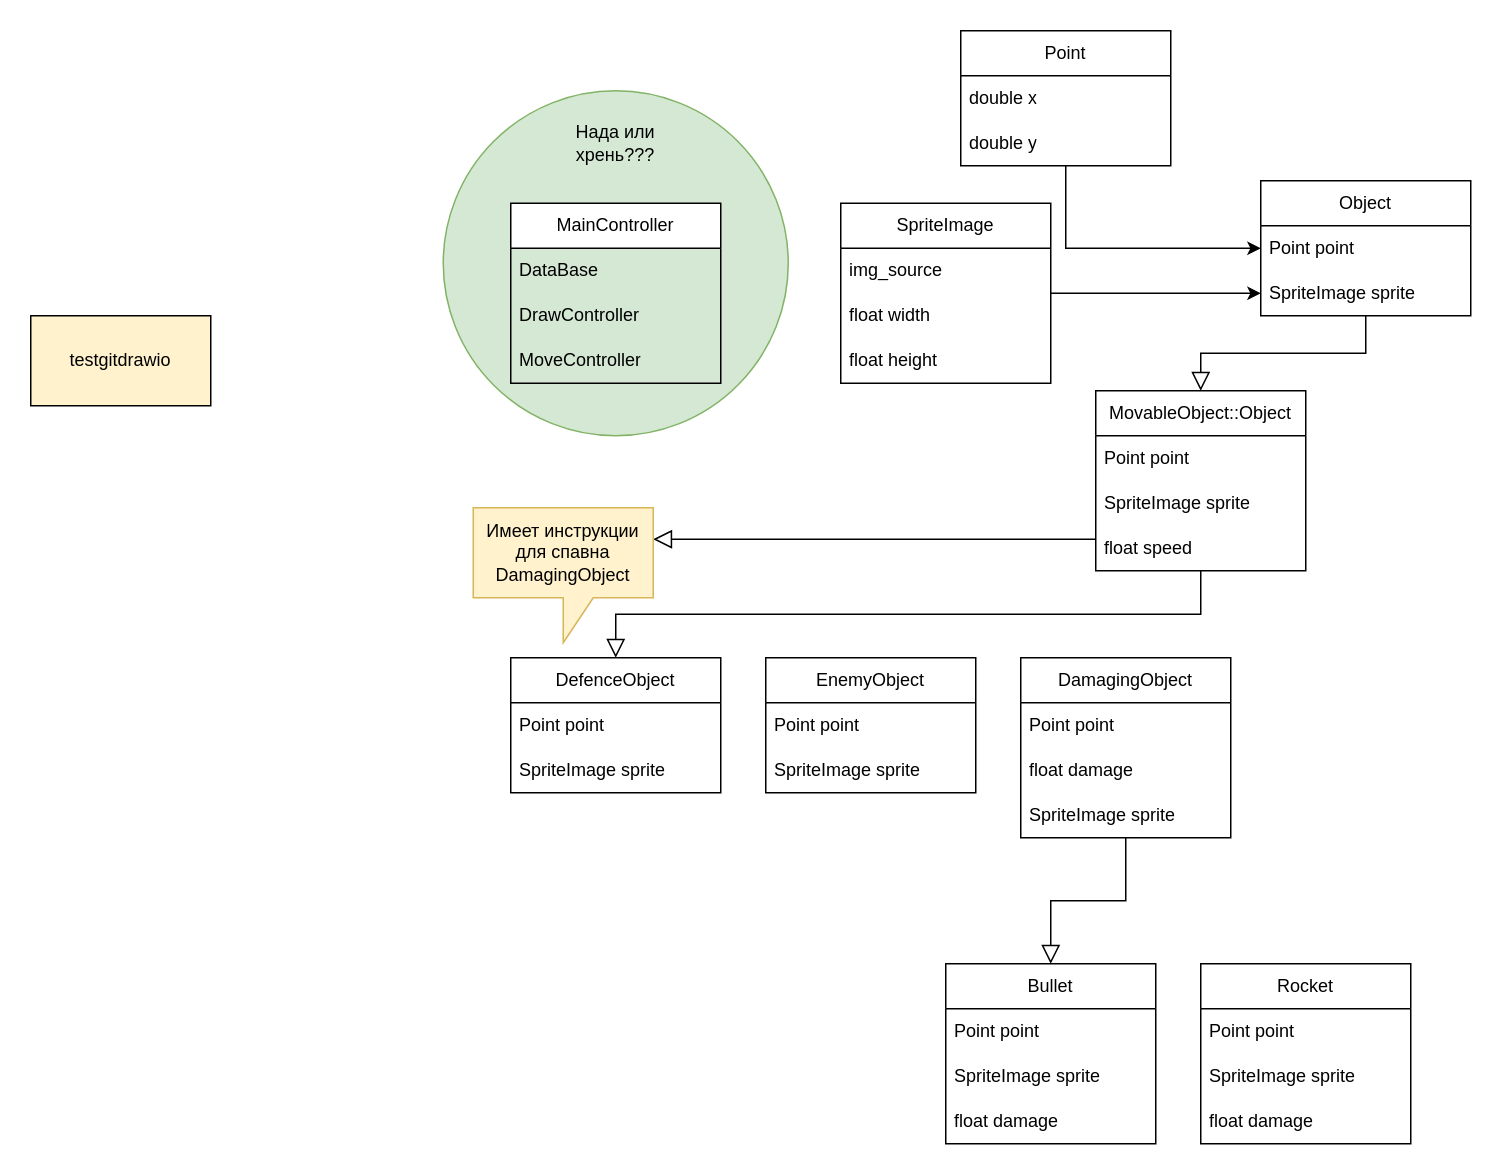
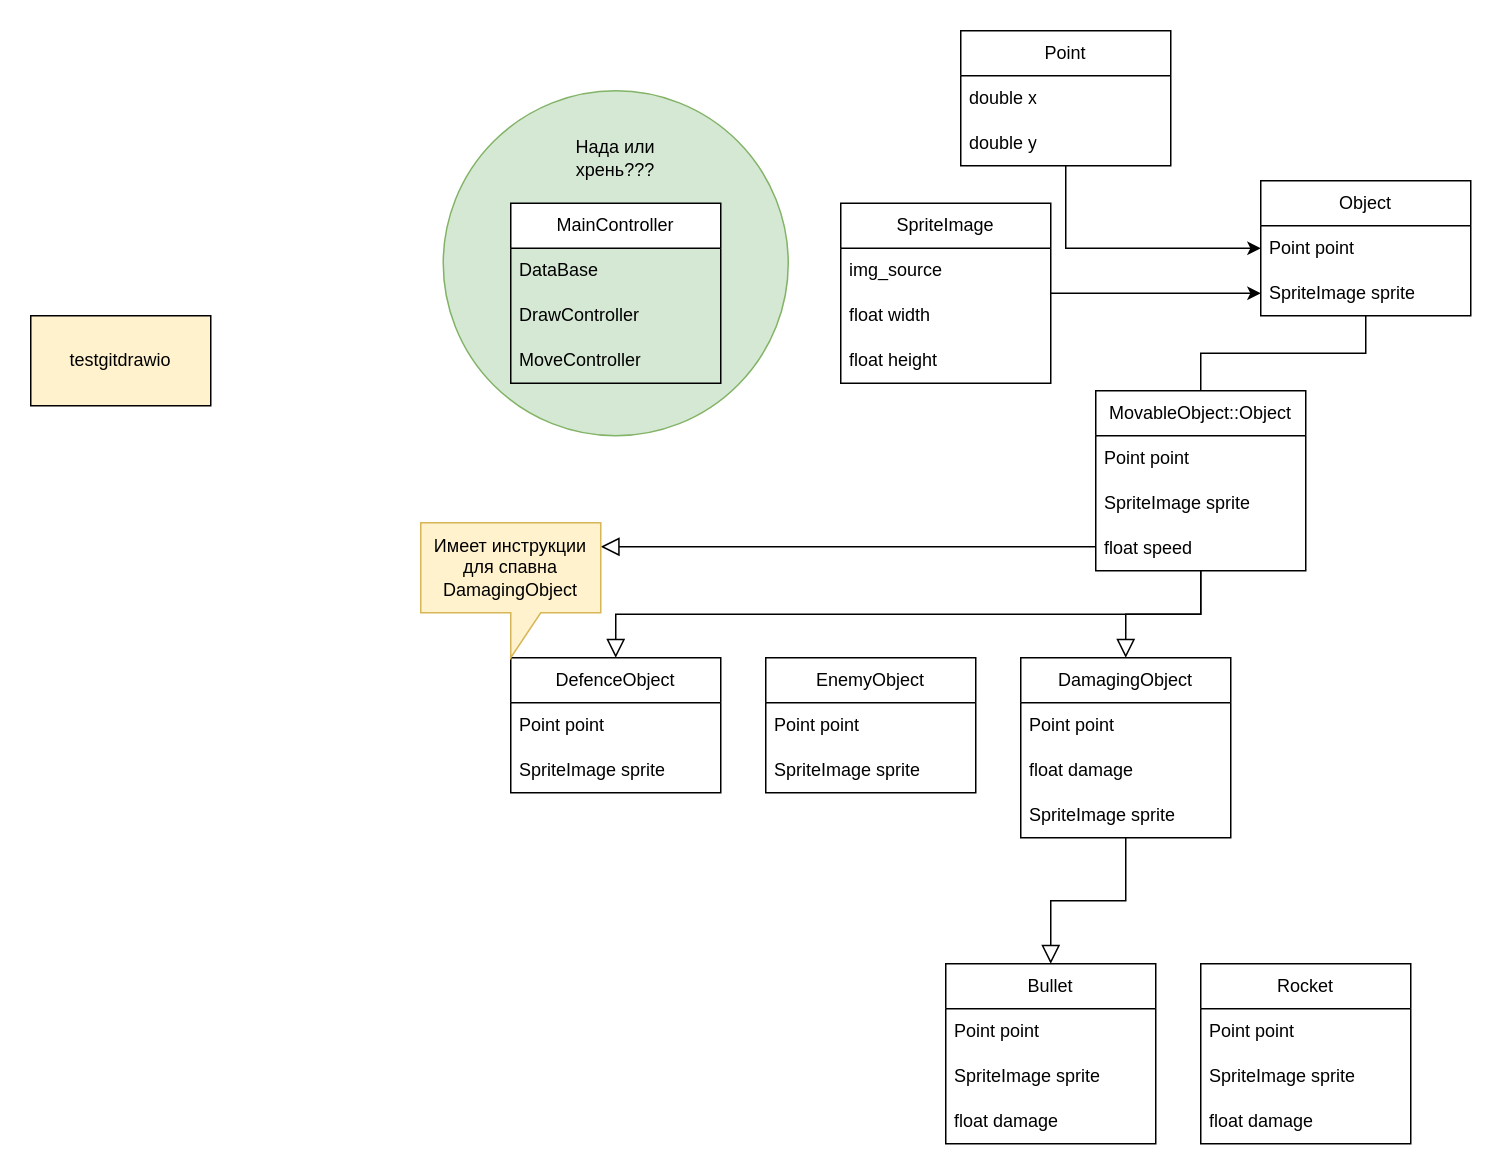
(616, 143) -> (616, 158)
(1201, 371) -> (1201, 380)
(563, 575) -> (511, 590)
none -> (1126, 627)
